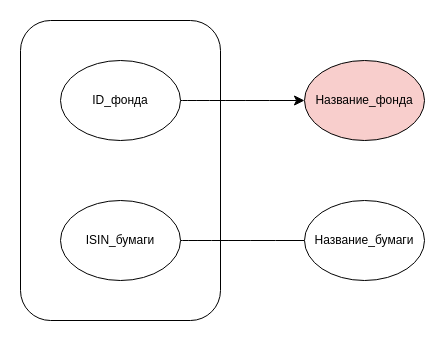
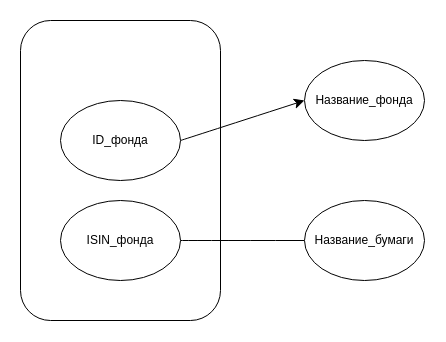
(121, 101) -> (121, 141)
(365, 101) -> (365, 101)
(121, 241) -> (121, 241)
